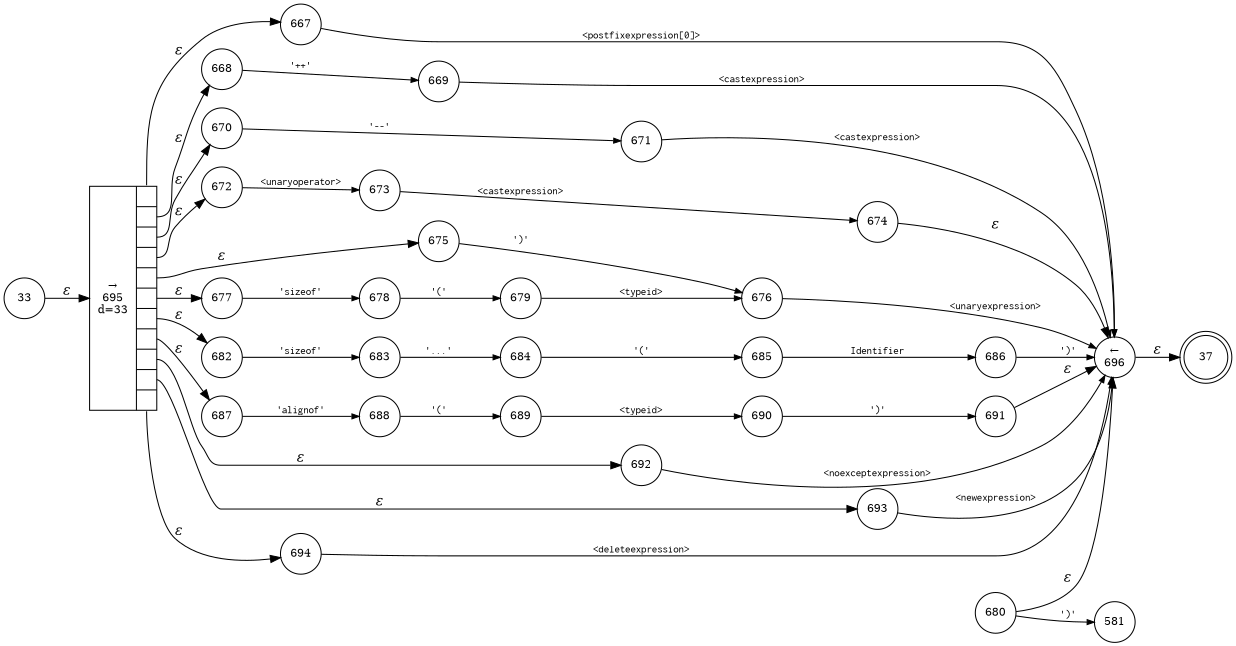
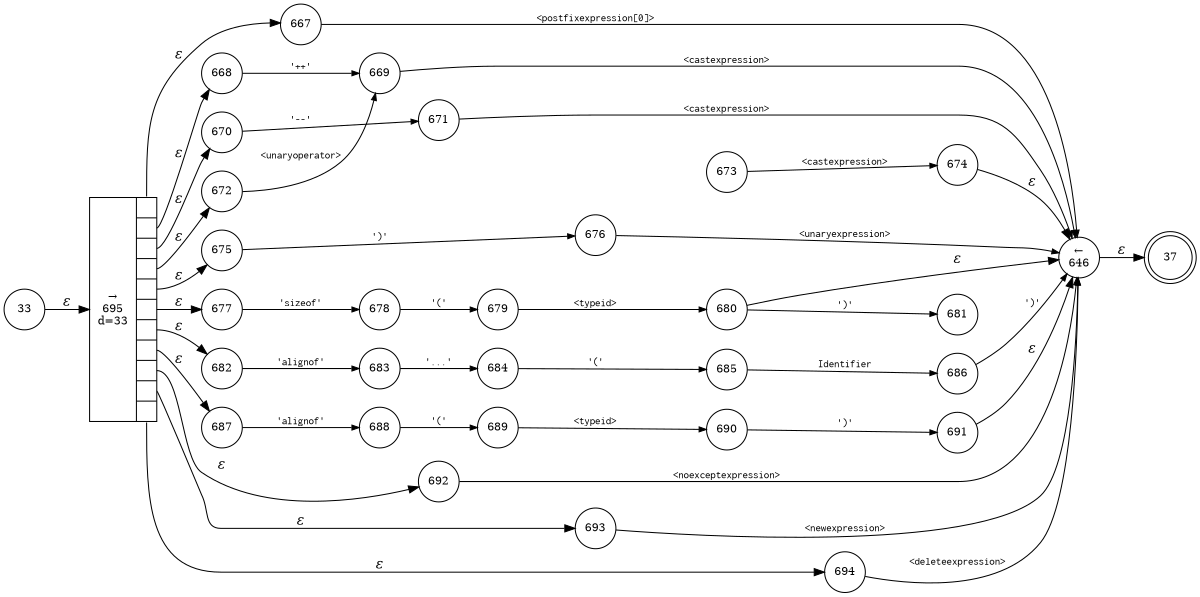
(297, 189) -> (327, 171)
(638, 298) -> (609, 309)
(301, 351) -> (301, 362)
(1115, 357) -> (1079, 258)
(1115, 622) -> (957, 315)
